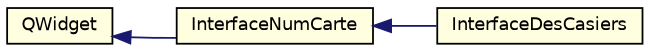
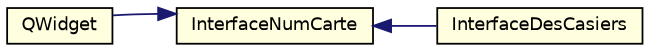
(153, 38) -> (135, 14)
